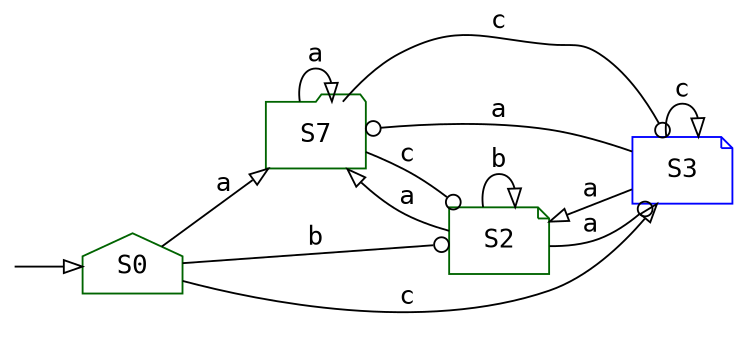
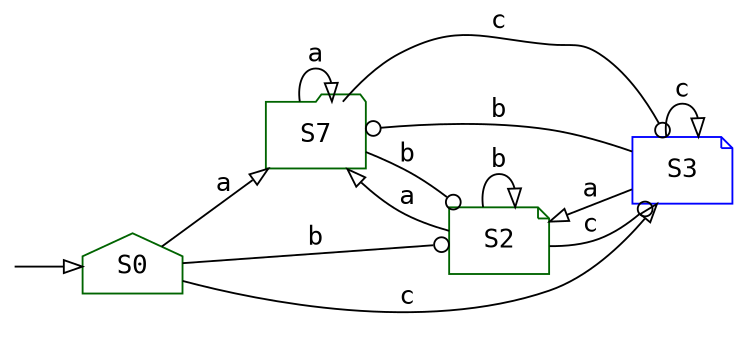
(499, 110) -> (499, 110)
(407, 155) -> (407, 155)
(591, 225) -> (591, 225)
